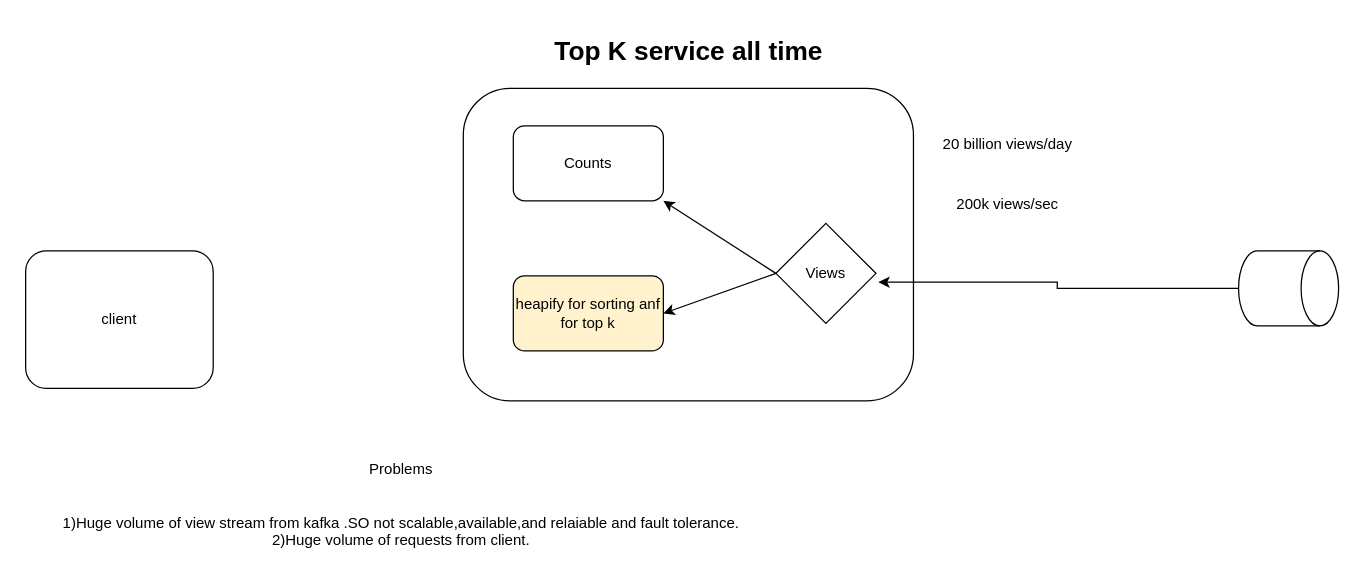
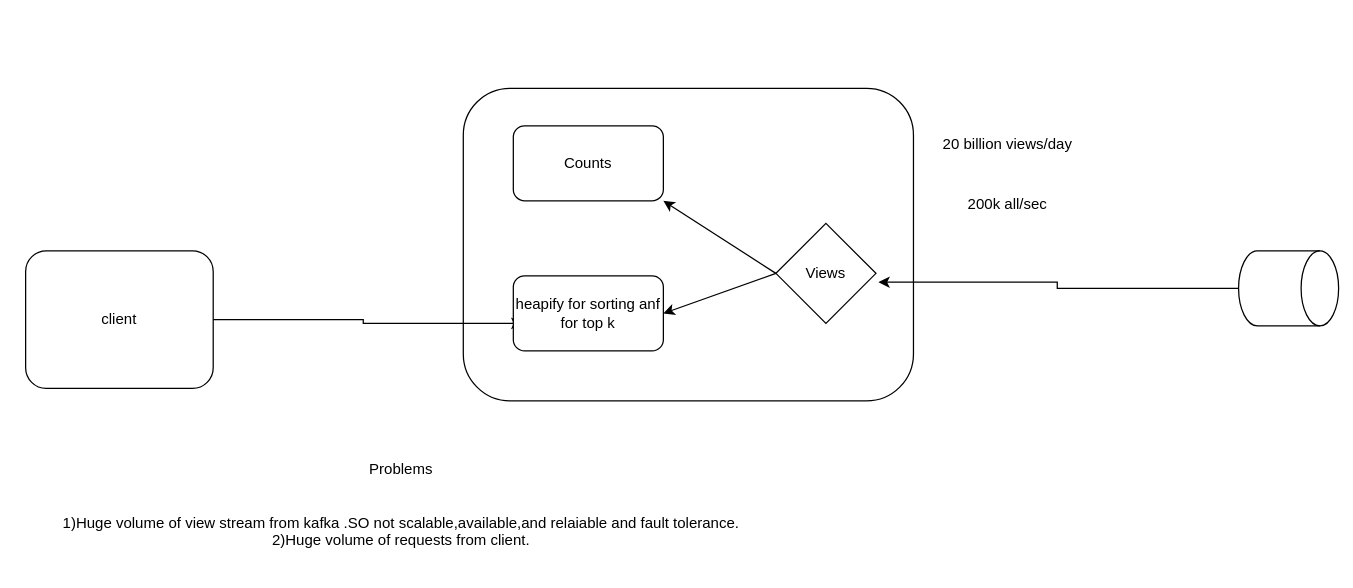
(688, 51) -> none
(1008, 204) -> (1008, 204)
(588, 313) -> (588, 313)
none -> (363, 322)
